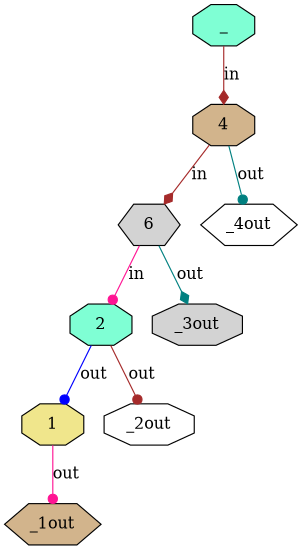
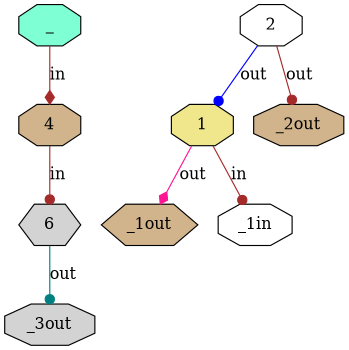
(191, 169) -> (50, 170)
(249, 225) -> none
none -> (255, 225)
(170, 269) -> (50, 270)
(127, 271) -> none
(101, 325) -> (271, 25)
(149, 424) -> (299, 125)
(53, 470) -> (179, 169)
